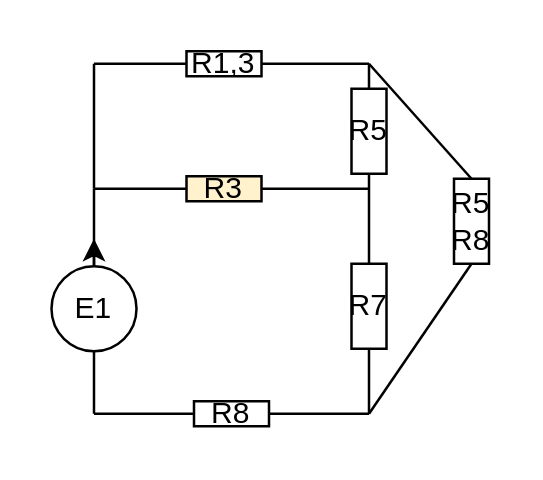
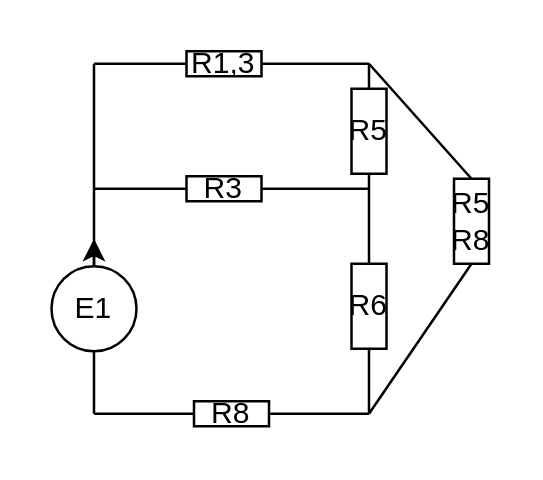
(224, 189) -> (224, 189)
(369, 306) -> (369, 306)
